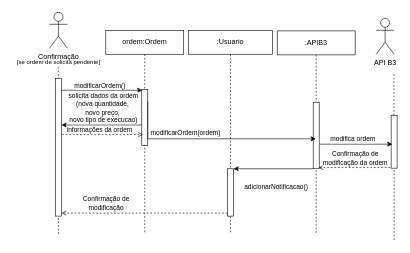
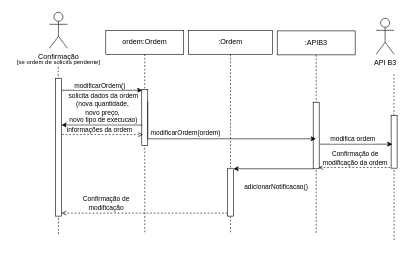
(231, 42) -> (231, 42)
